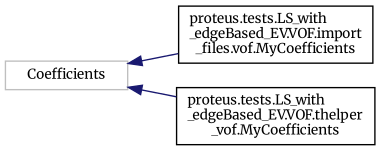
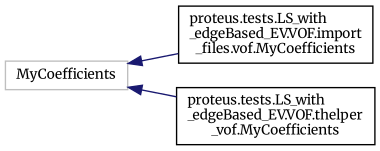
(67, 75) -> (67, 75)
